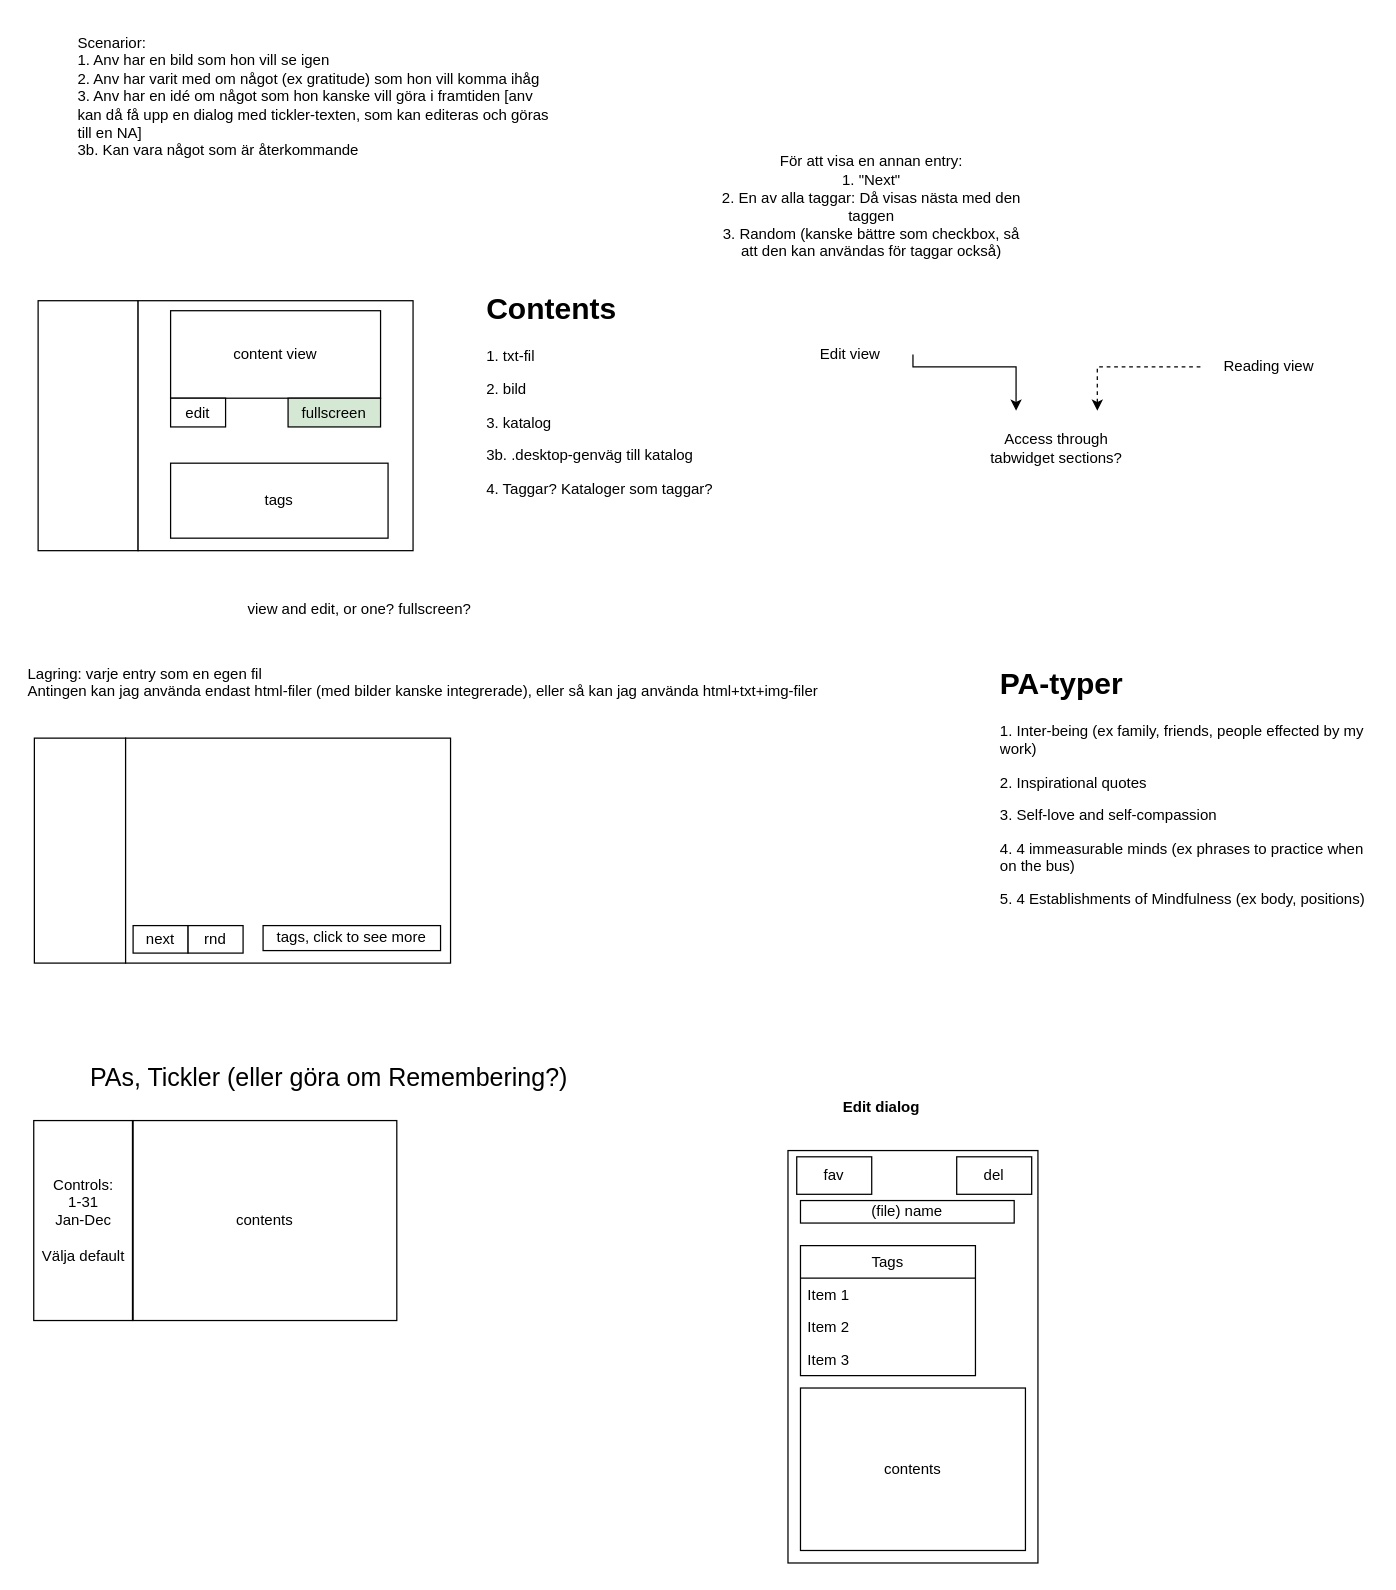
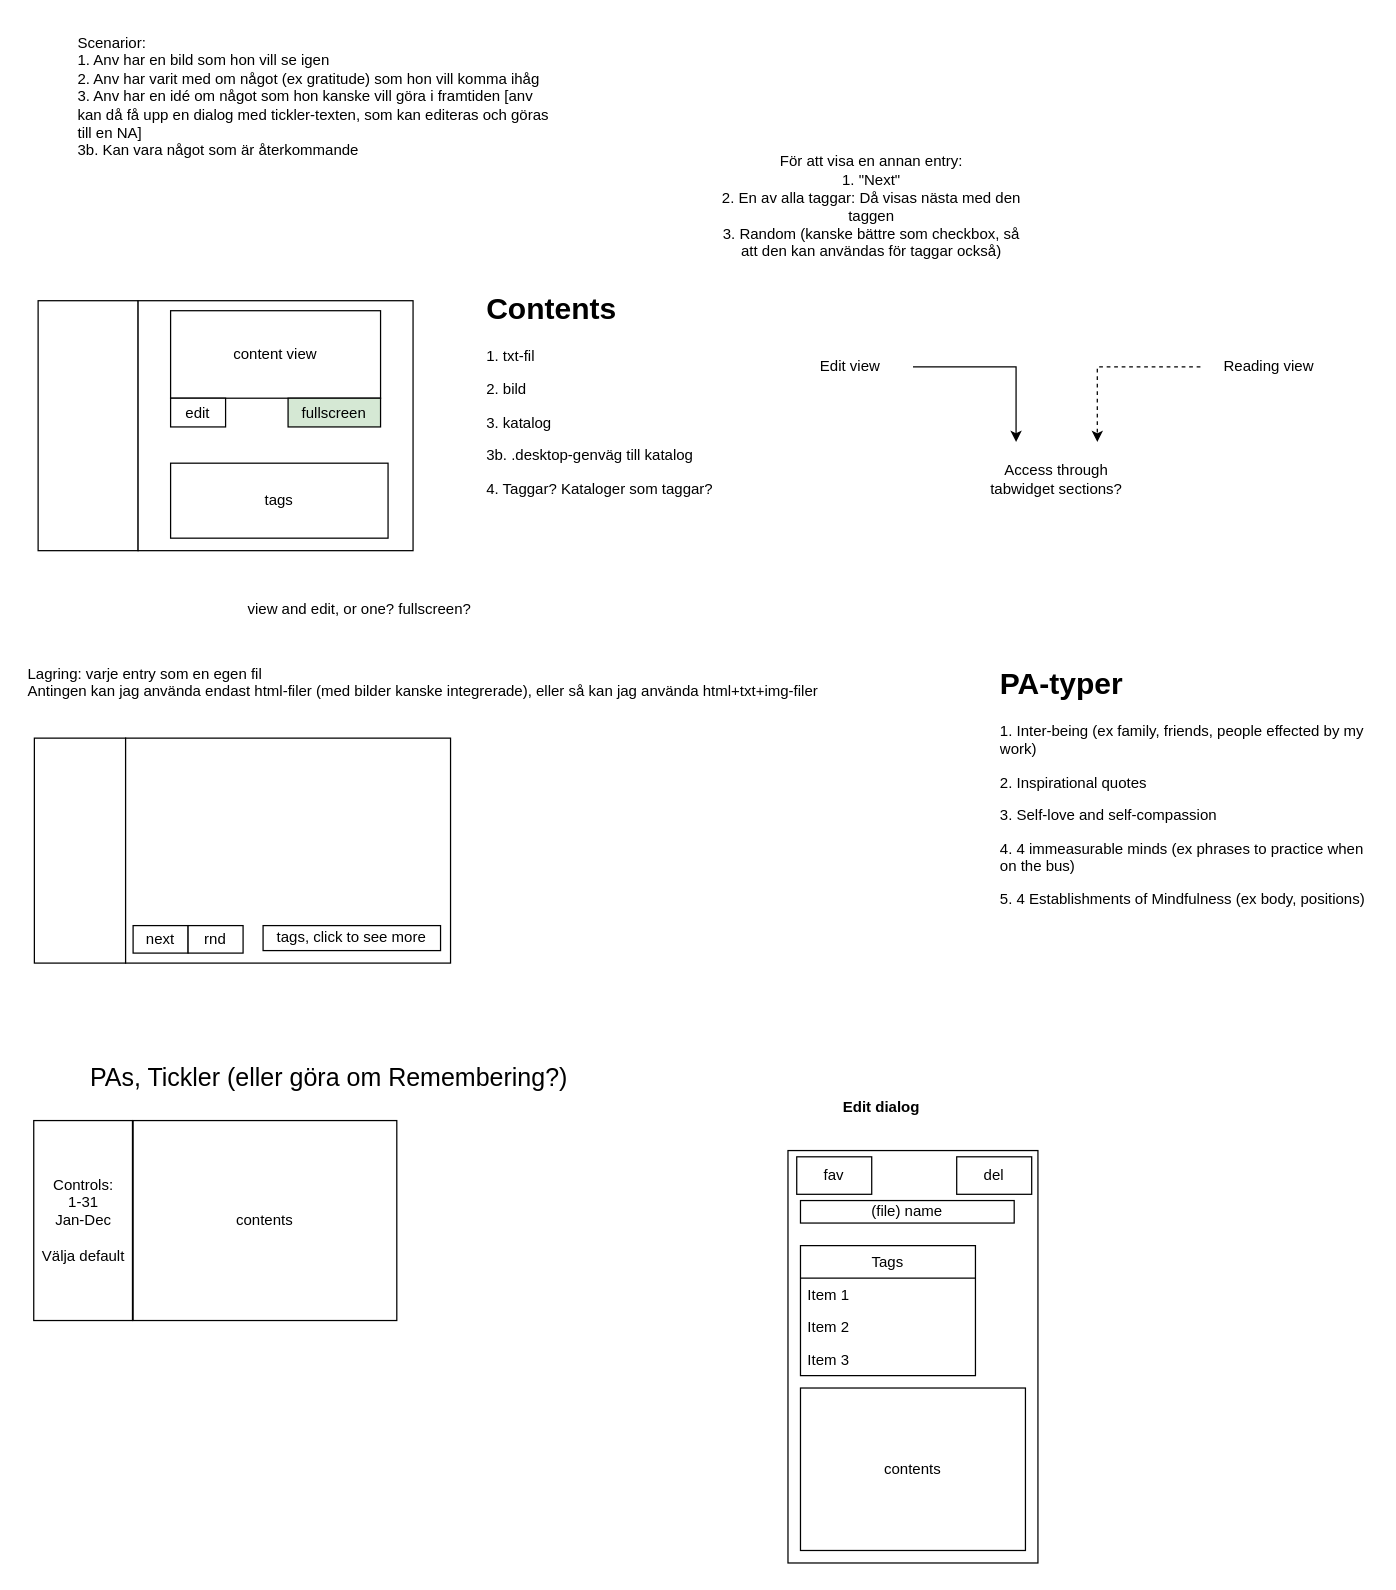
(851, 354) -> (851, 367)
(1057, 448) -> (1057, 479)
